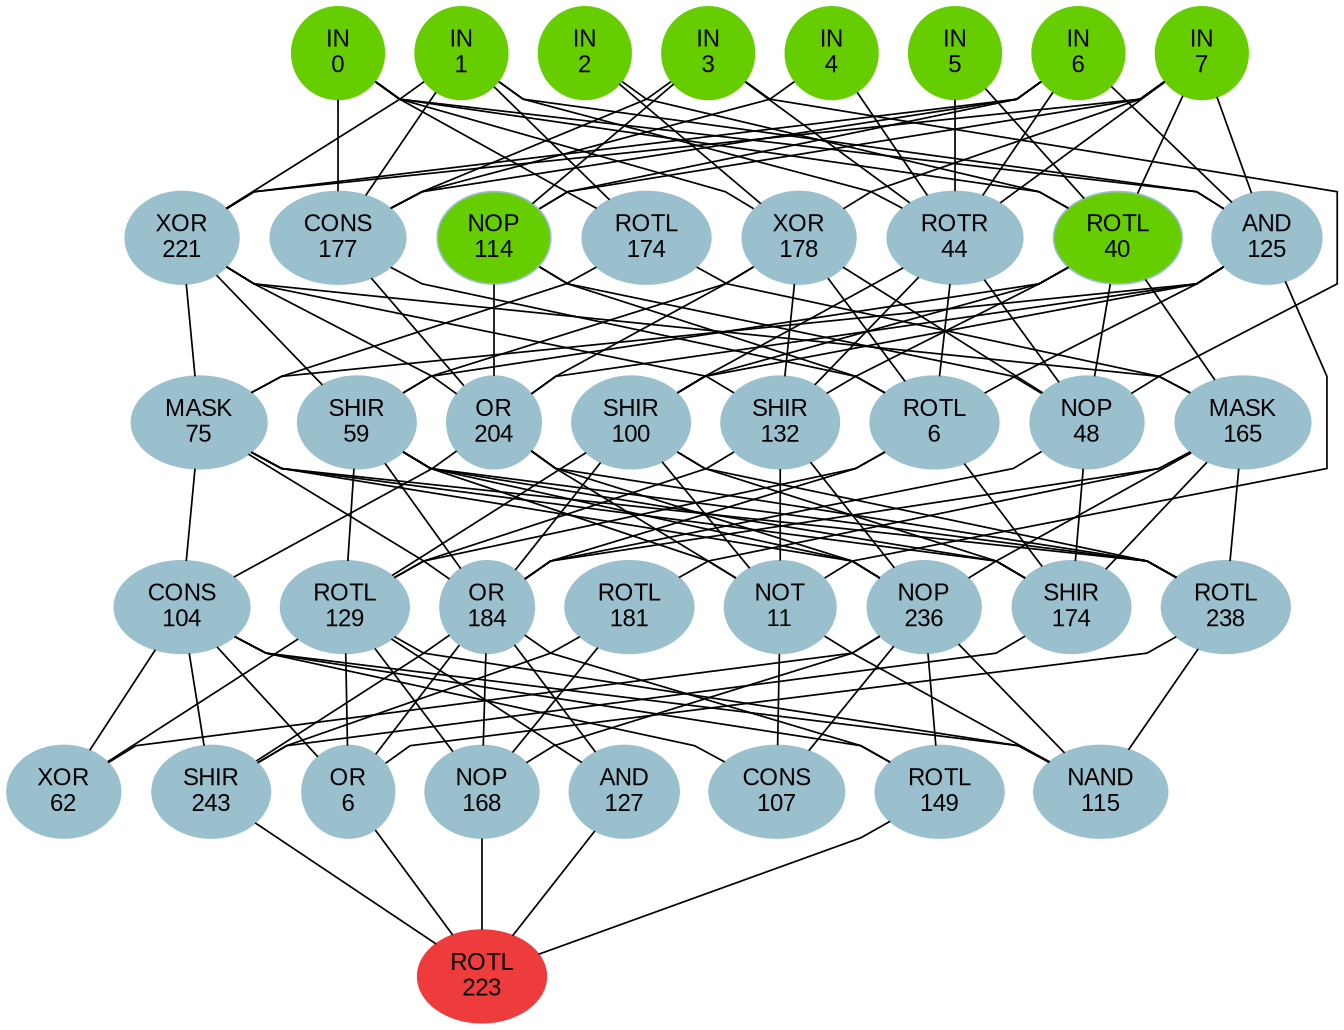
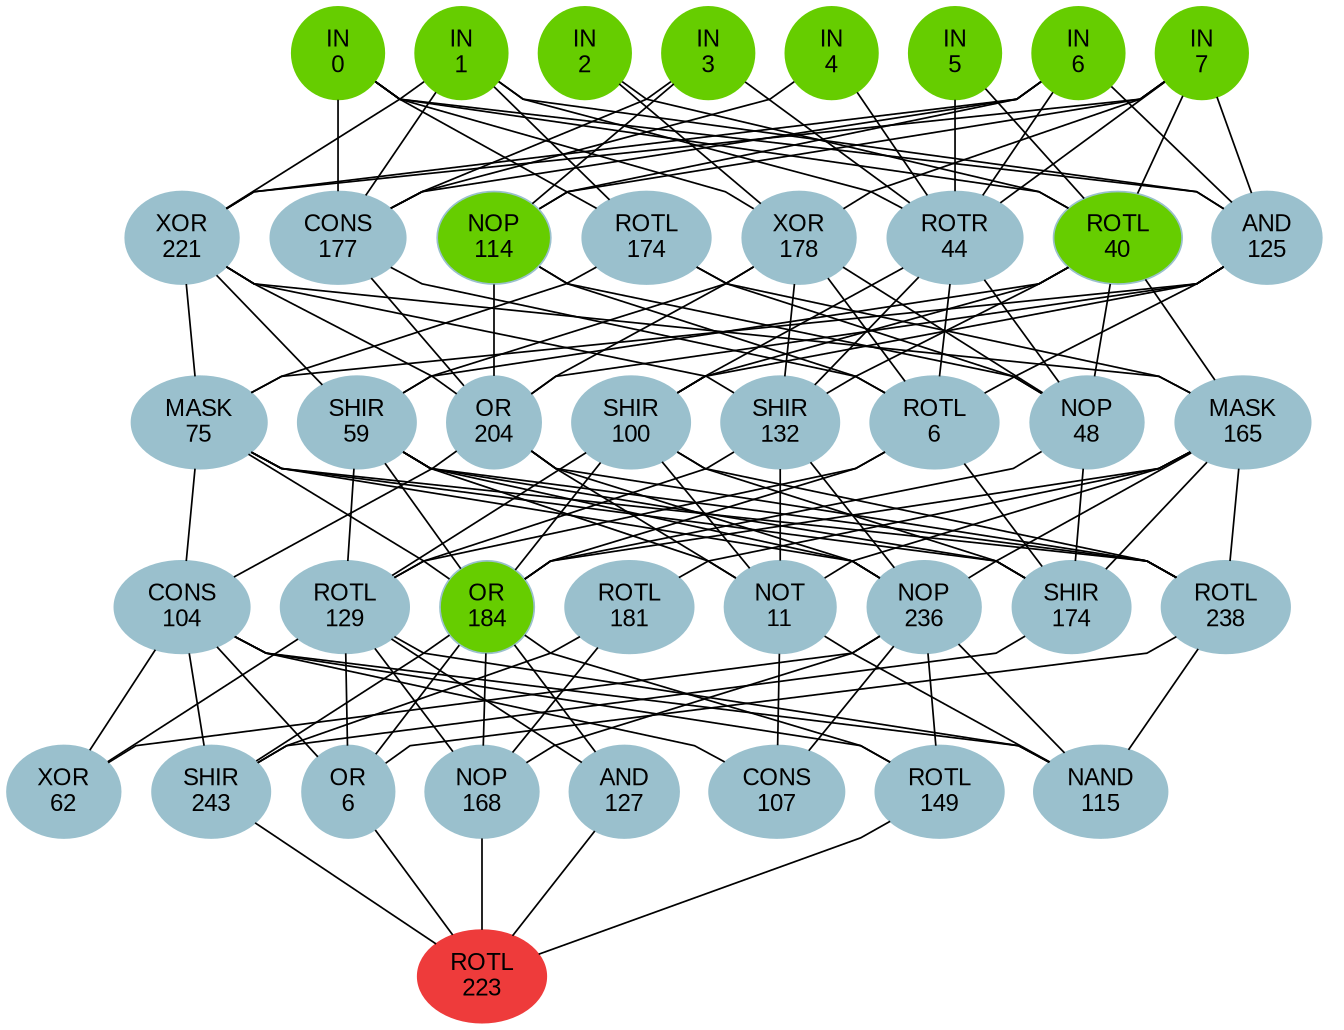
(1222, 173) -> (869, 330)
(1152, 503) -> (1016, 512)
(487, 607) -> (487, 607)
